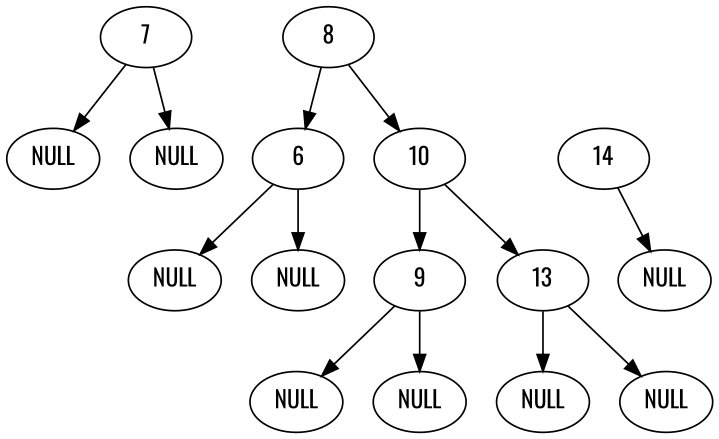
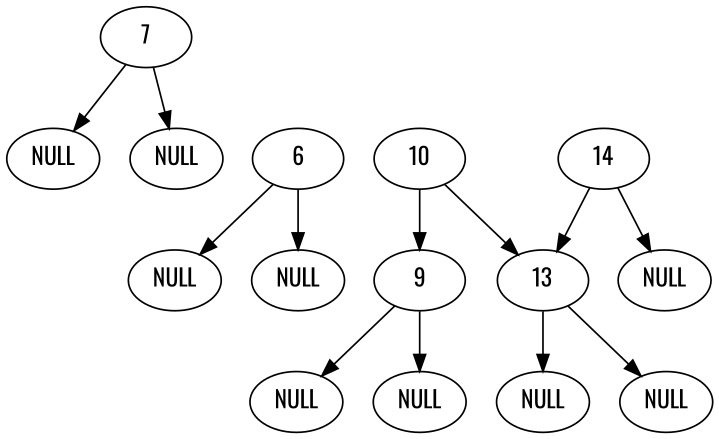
(328, 37) -> none
none -> (577, 212)
